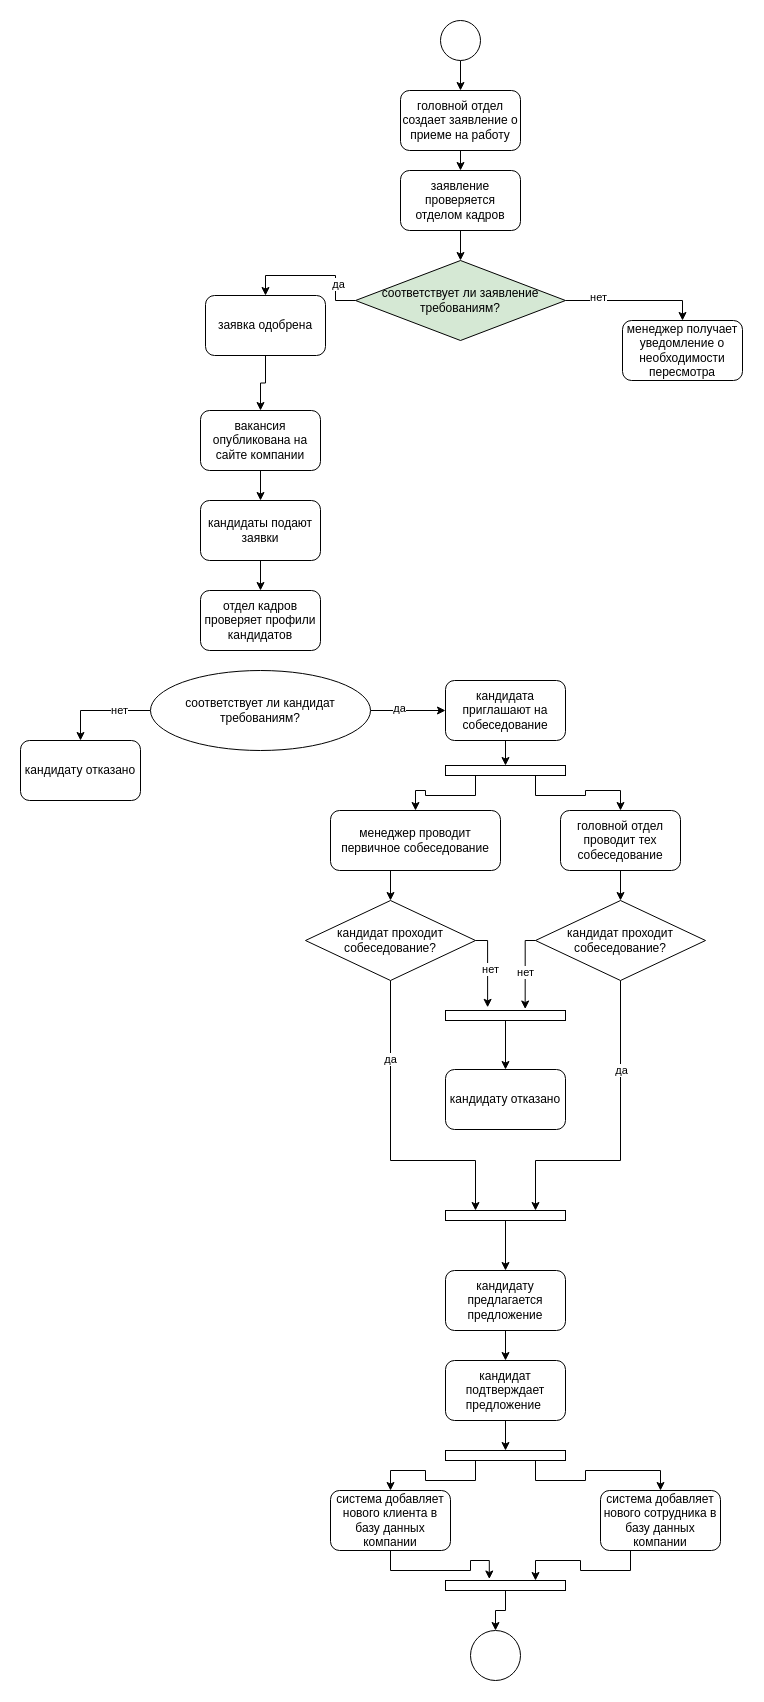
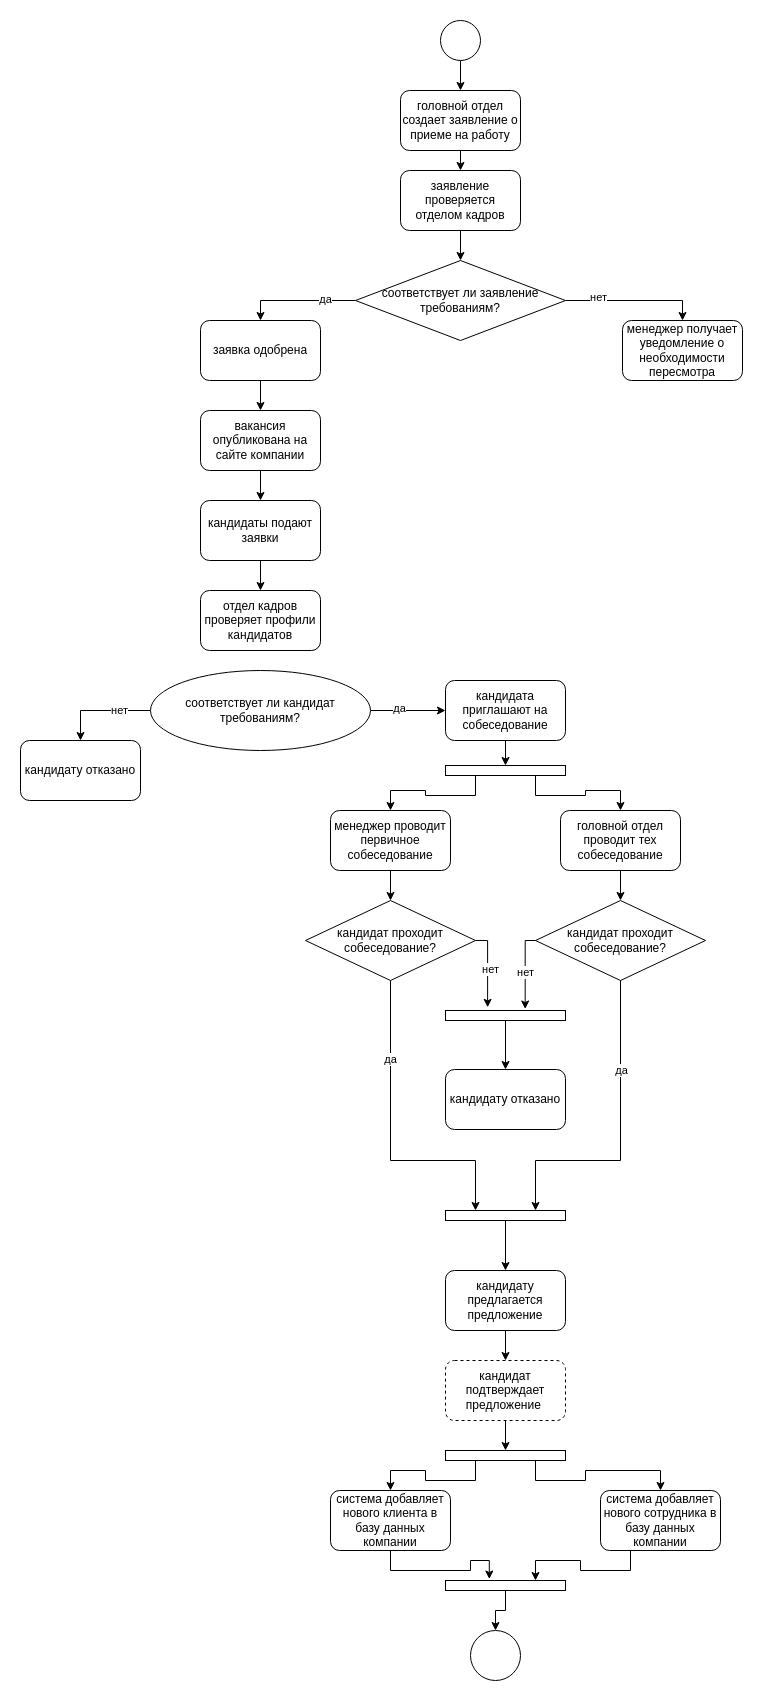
(461, 301) -> (461, 301)
(266, 326) -> (261, 351)
(416, 841) -> (391, 841)
(506, 1391) -> (506, 1391)
